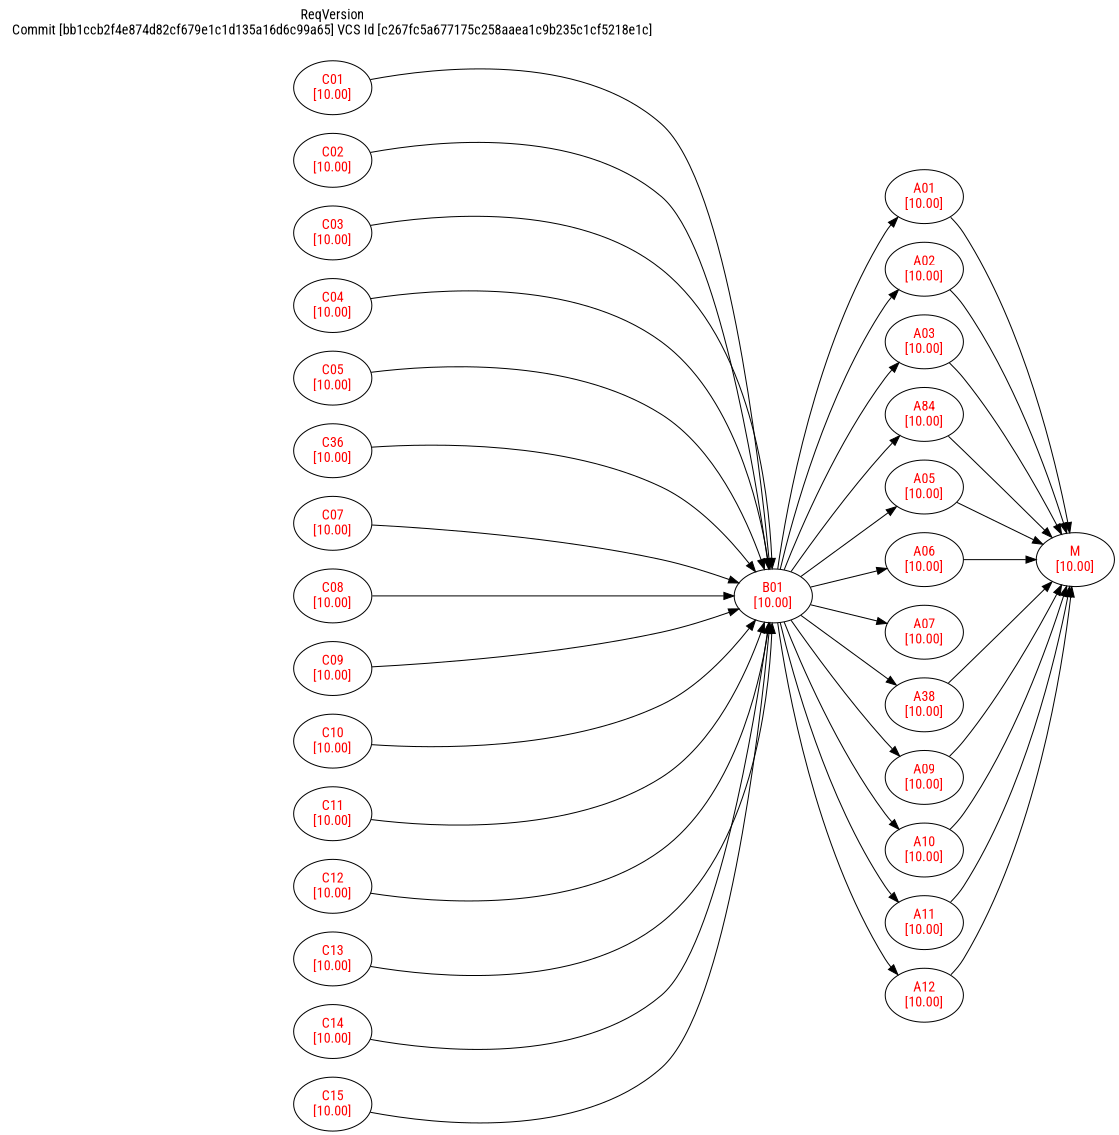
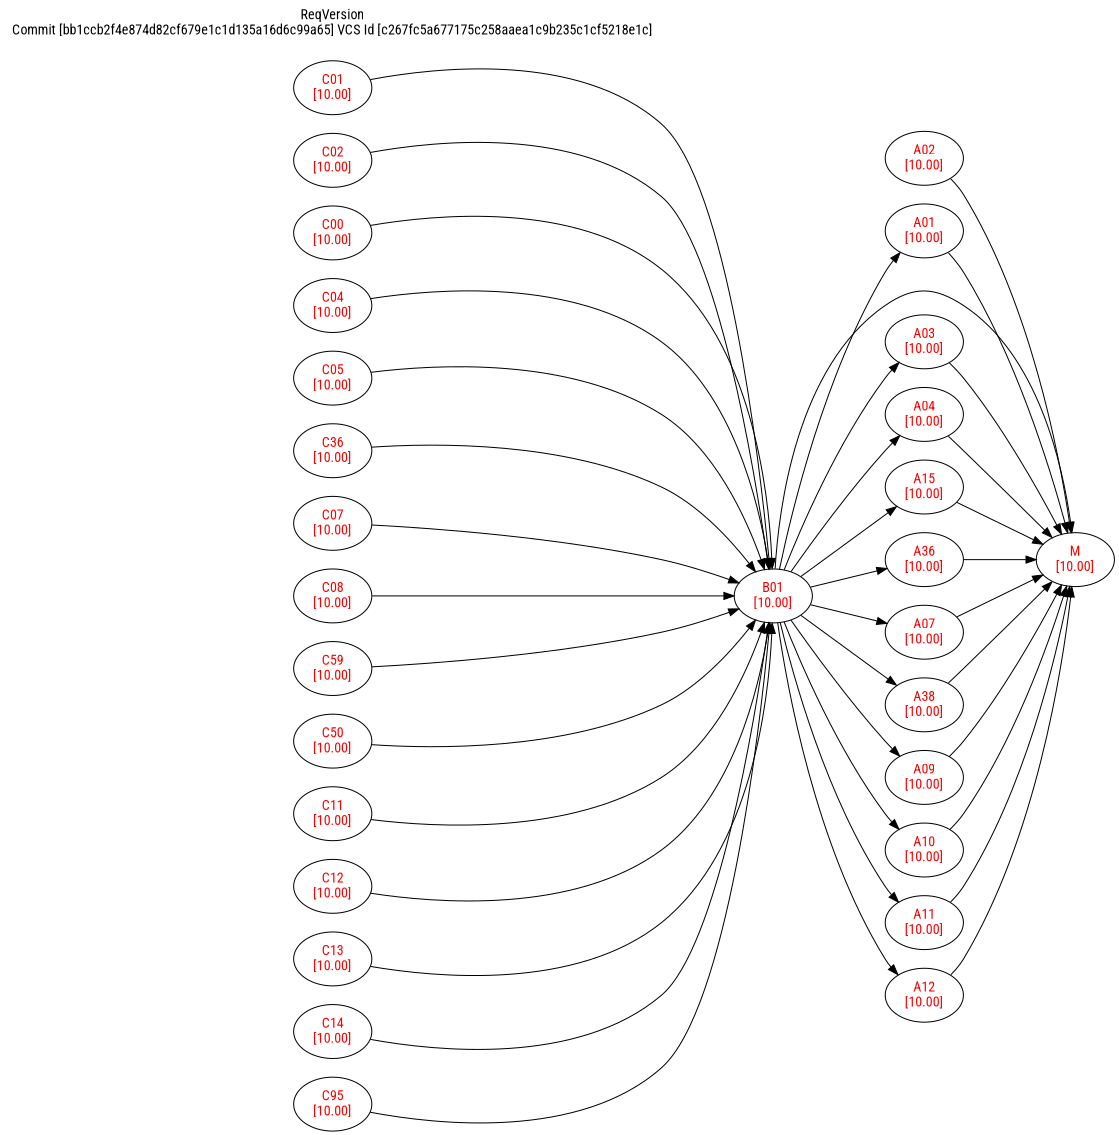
(333, 233) -> (333, 233)
(924, 414) -> (924, 414)
(824, 428) -> (902, 296)
(924, 487) -> (924, 487)
(924, 560) -> (924, 560)
none -> (995, 598)
(333, 669) -> (333, 669)
(333, 741) -> (333, 741)
(333, 1104) -> (333, 1104)
